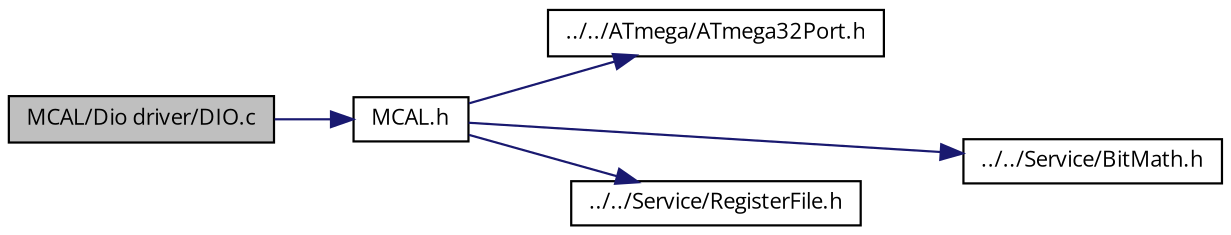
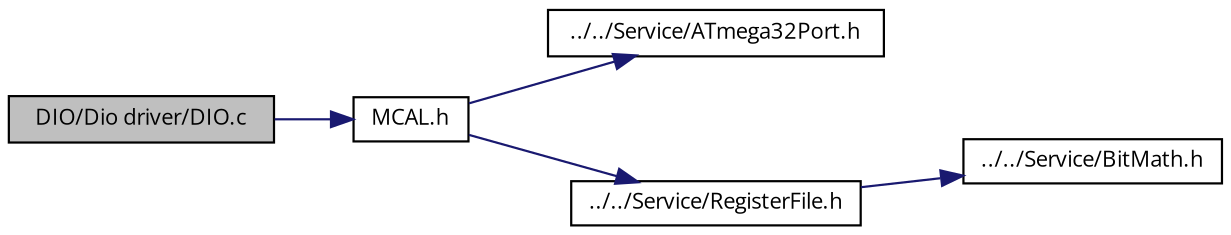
(716, 33) -> (716, 33)
(141, 119) -> (141, 119)
(705, 137) -> (901, 183)
